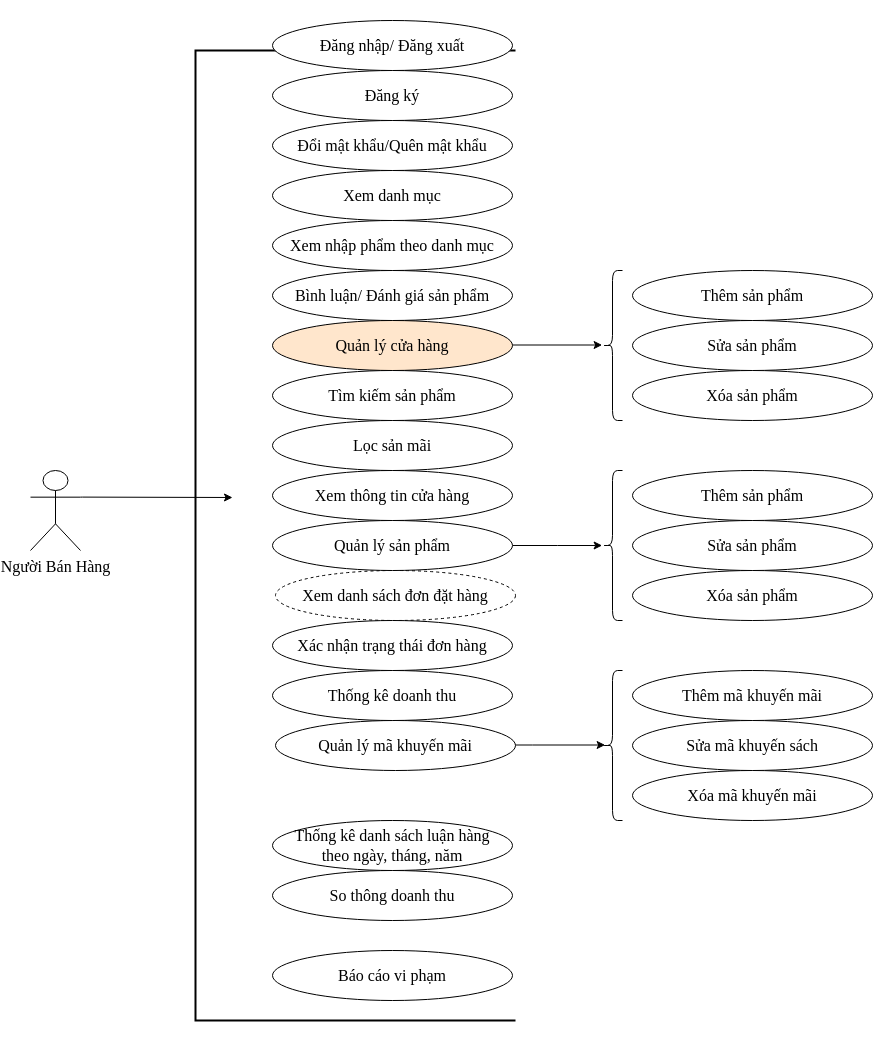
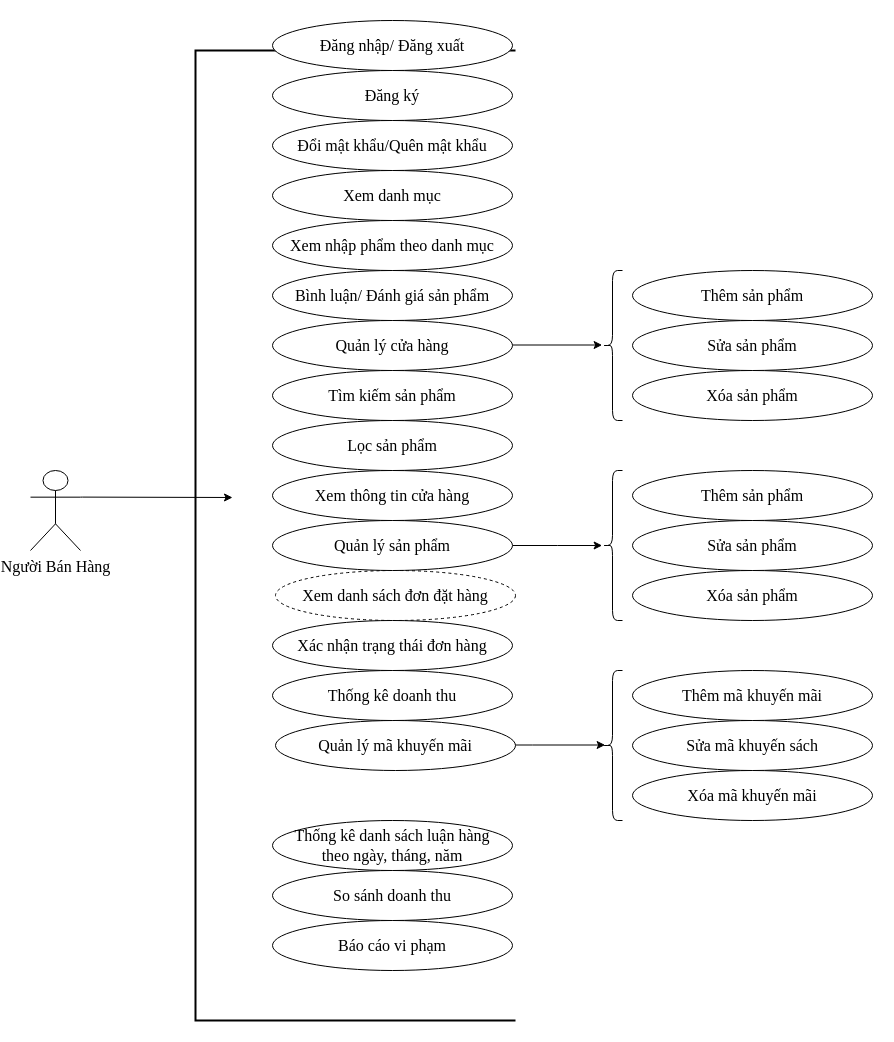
(393, 346) -> (393, 346)
(393, 446) -> (393, 446)
(393, 896) -> (393, 896)
(393, 976) -> (393, 946)
